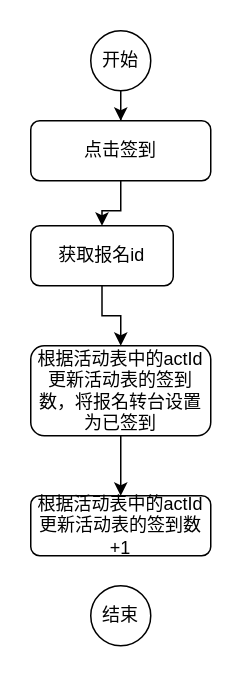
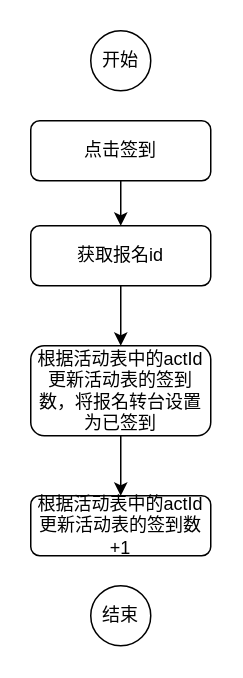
(121, 111) -> none
(102, 256) -> (121, 256)
